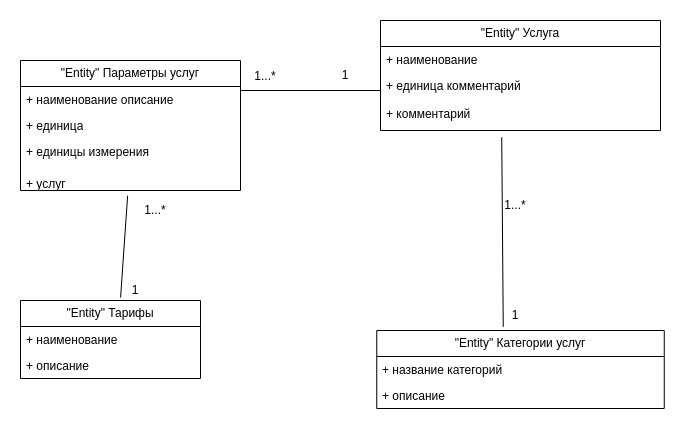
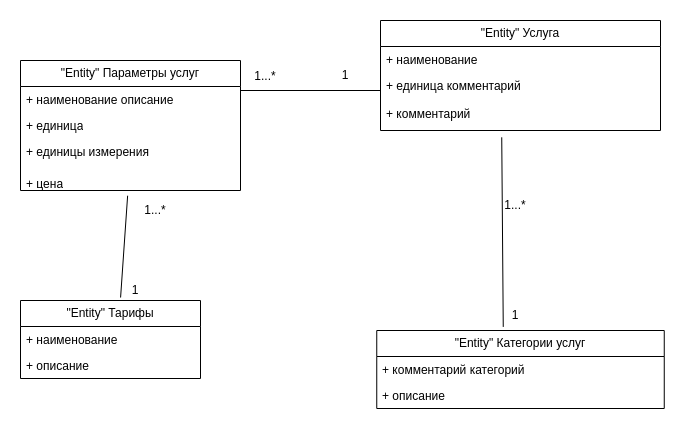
(48, 185) -> (45, 185)
(447, 371) -> (457, 371)
